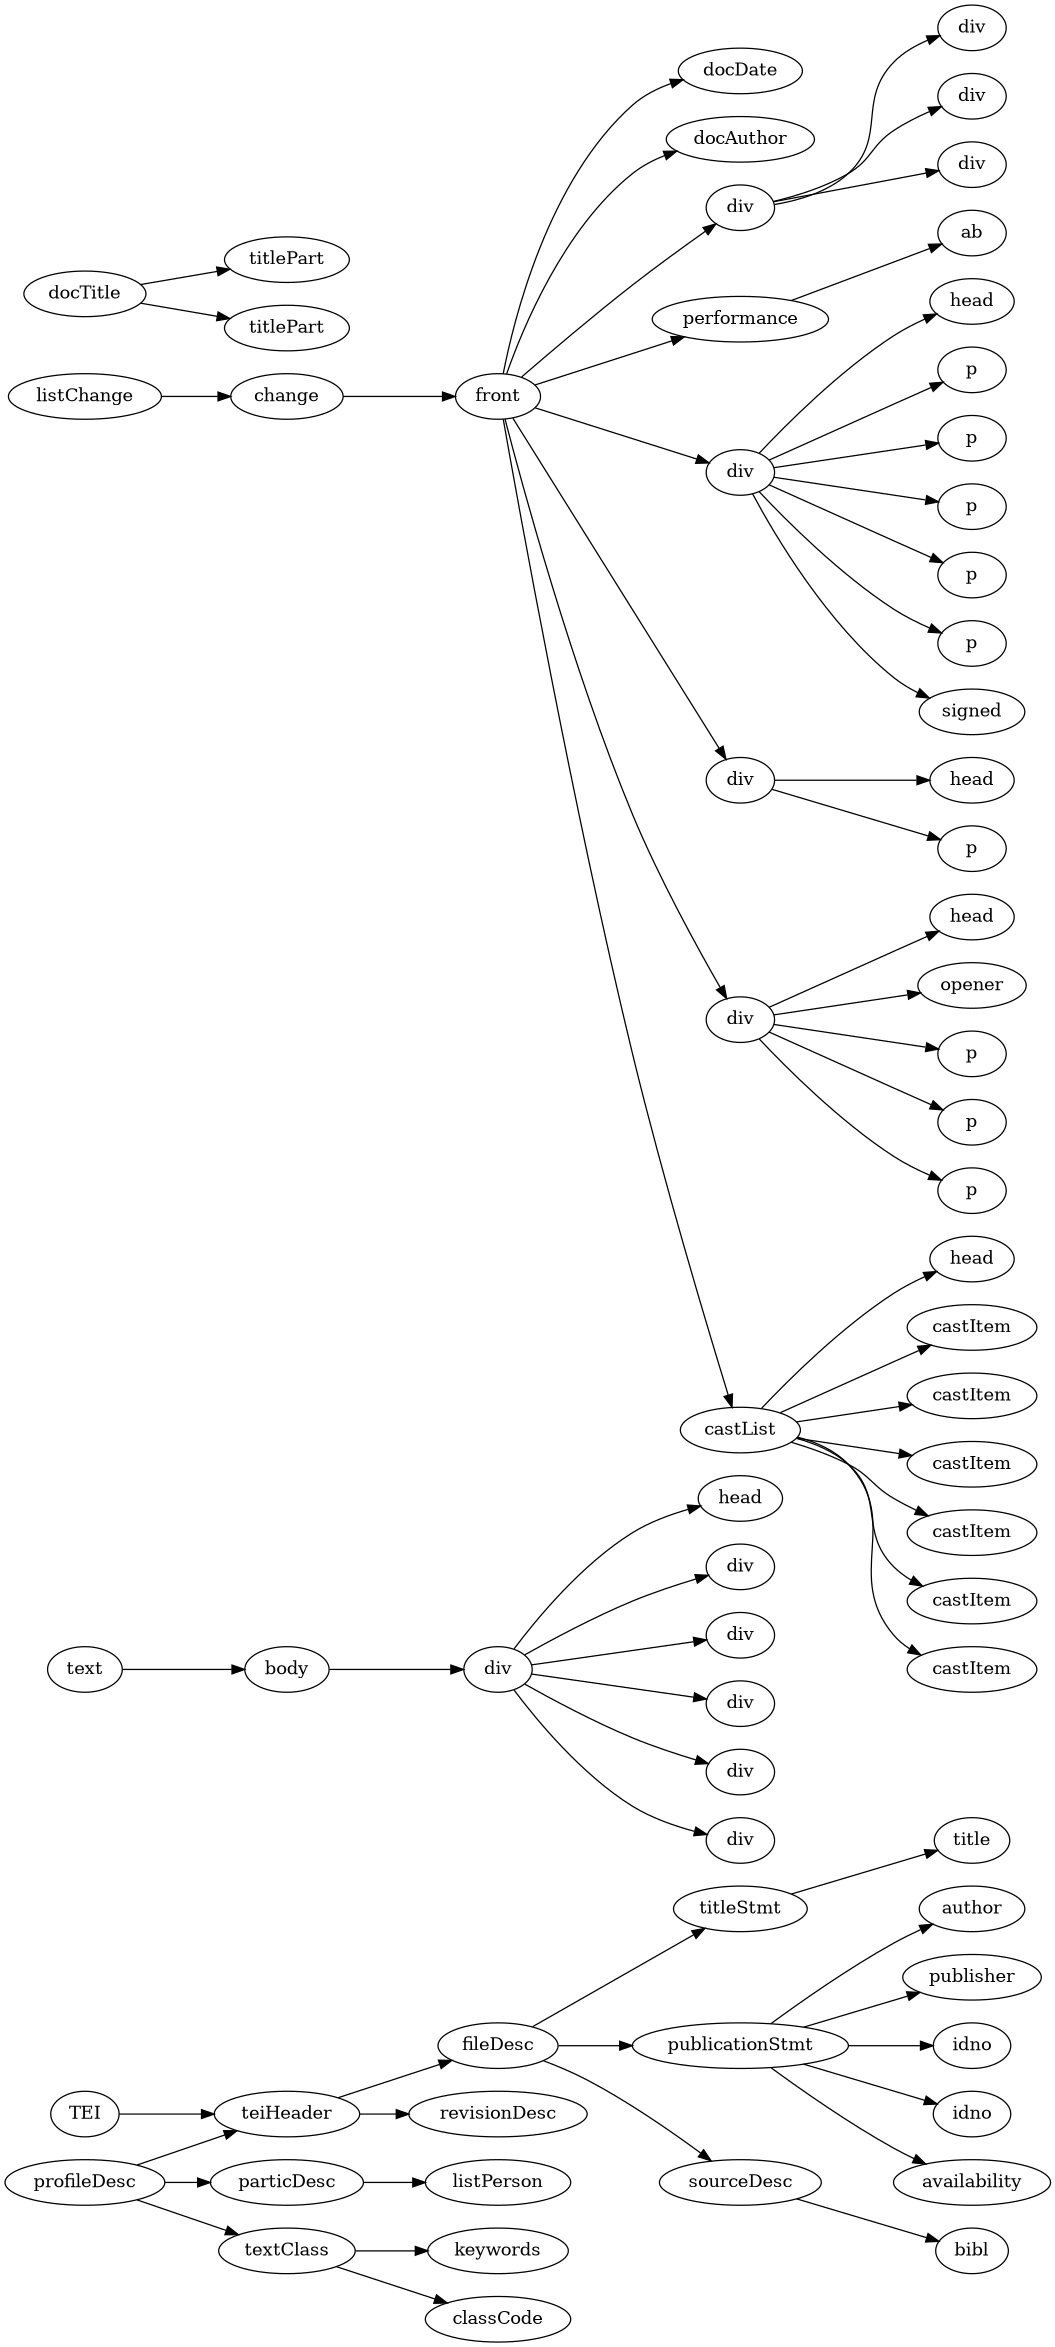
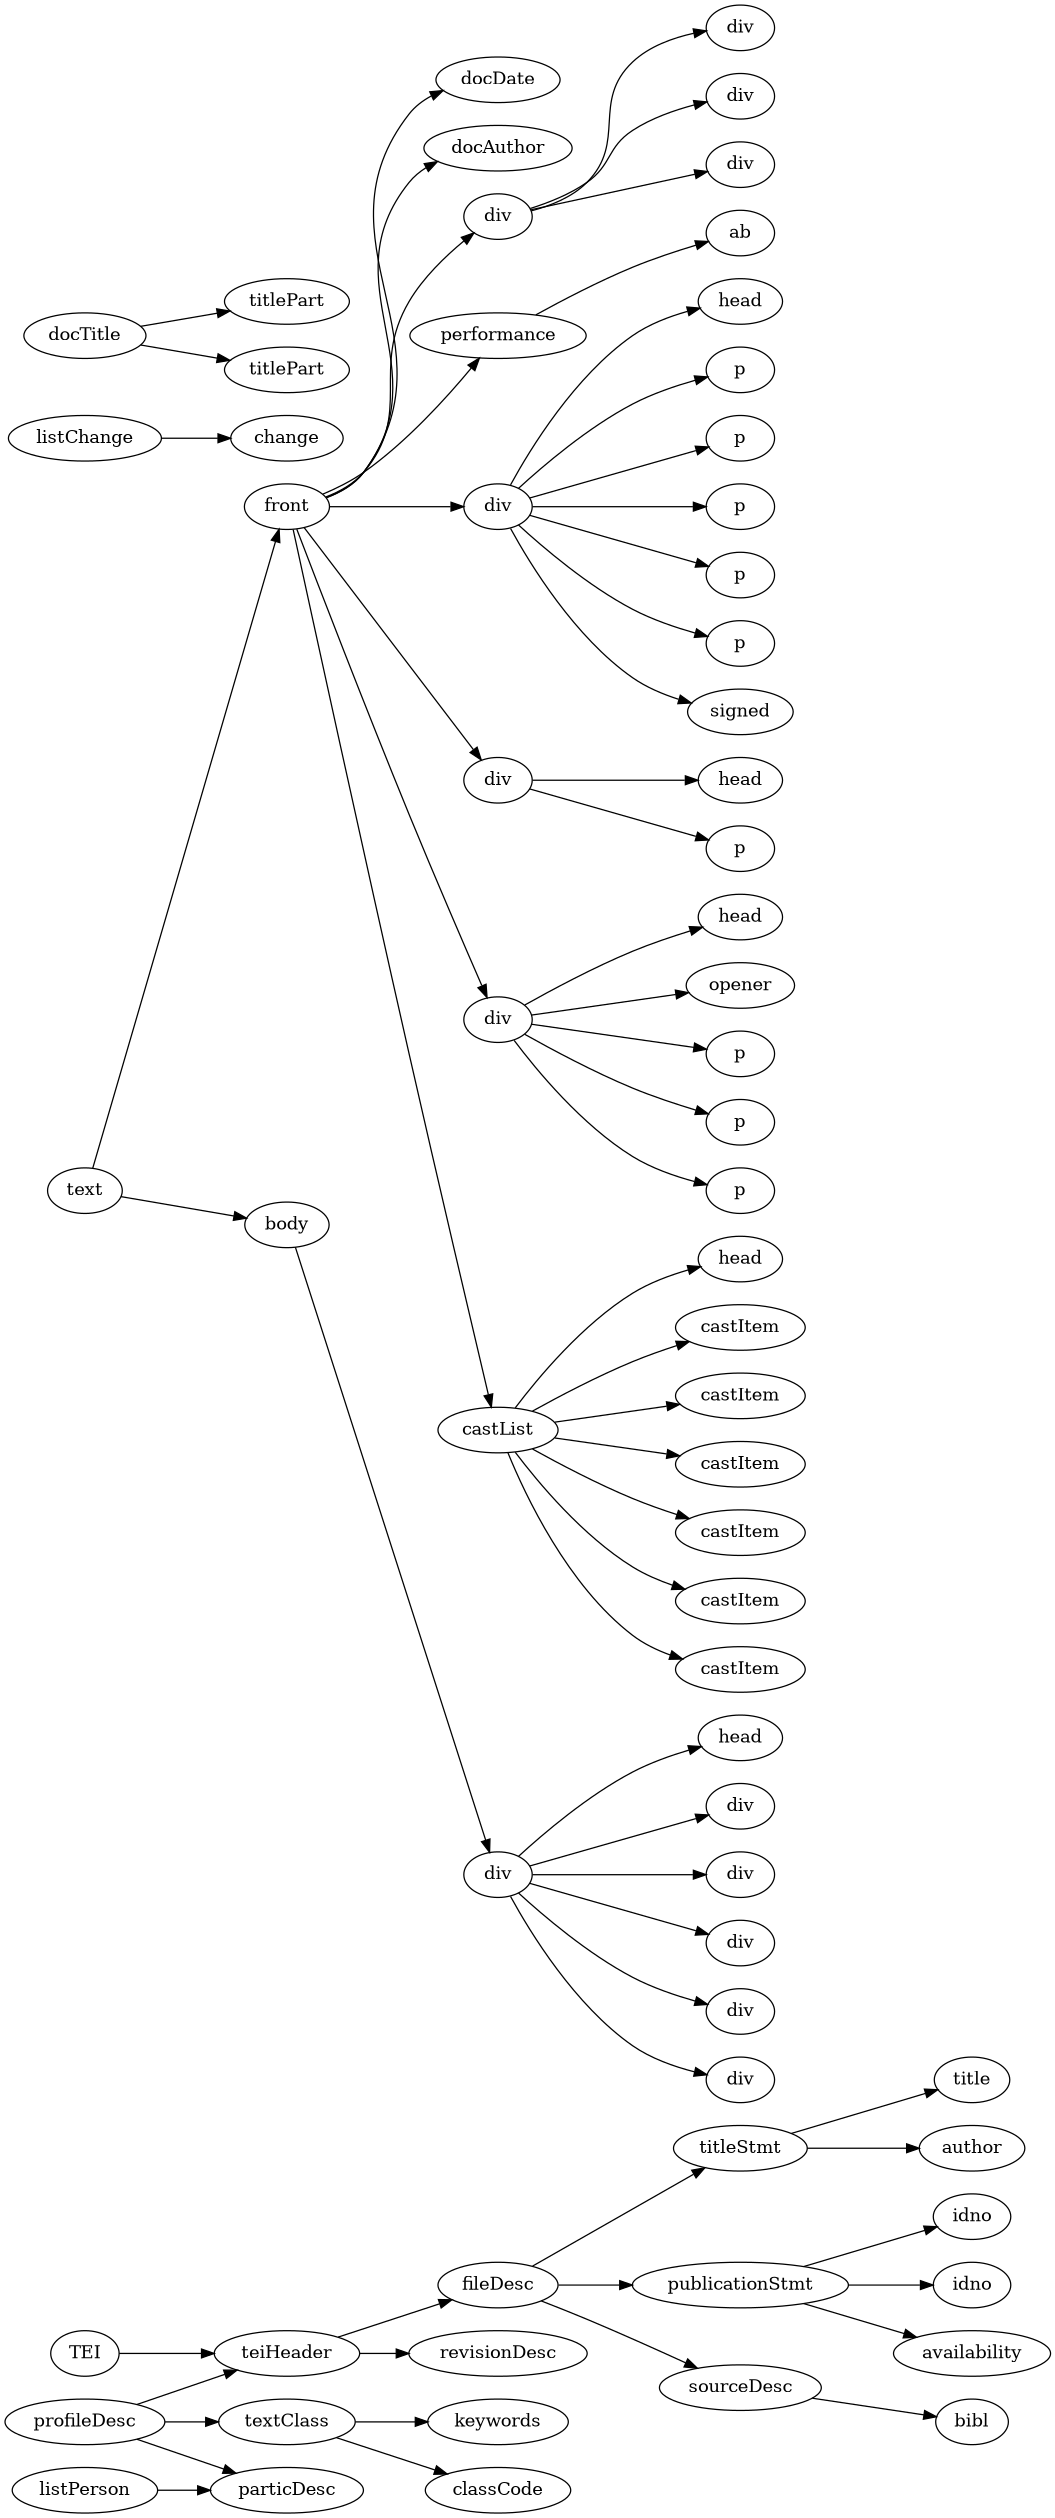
(393, 396) -> (184, 855)
(844, 1973) -> (857, 2148)
(972, 1977) -> none
(388, 2182) -> (178, 2490)
